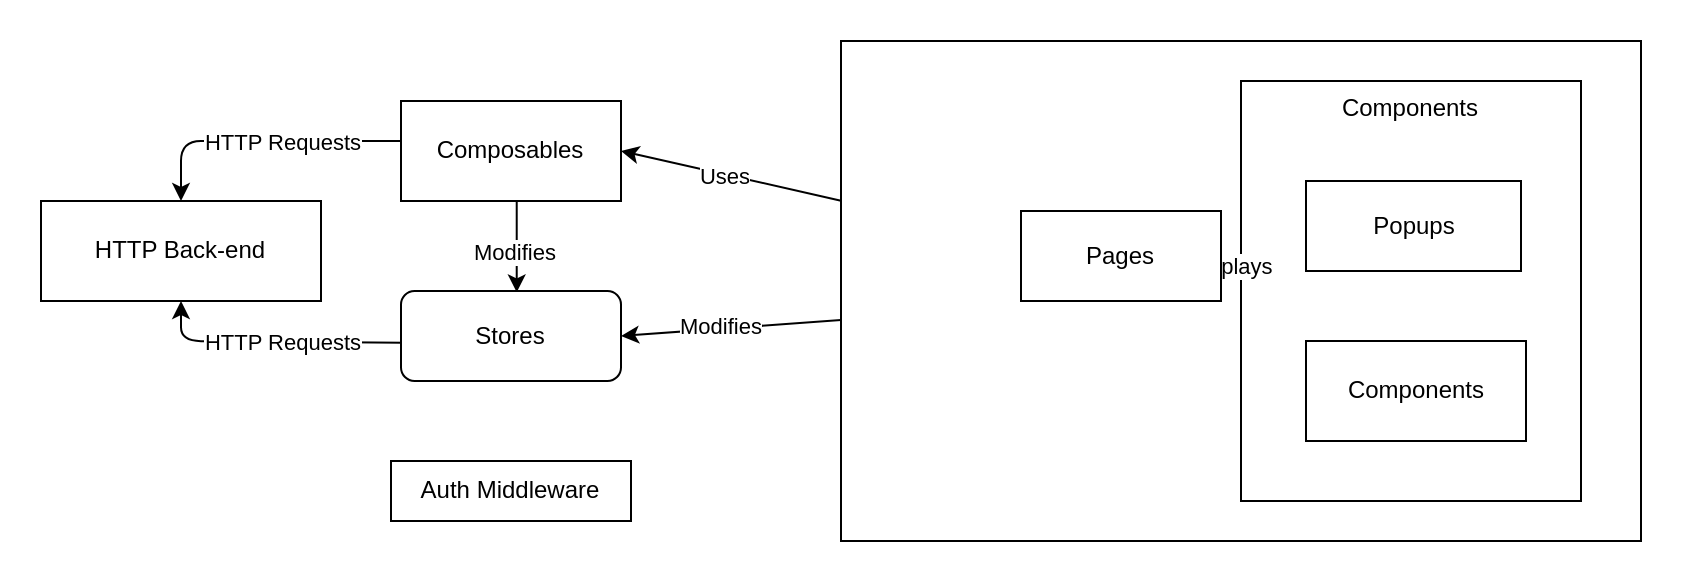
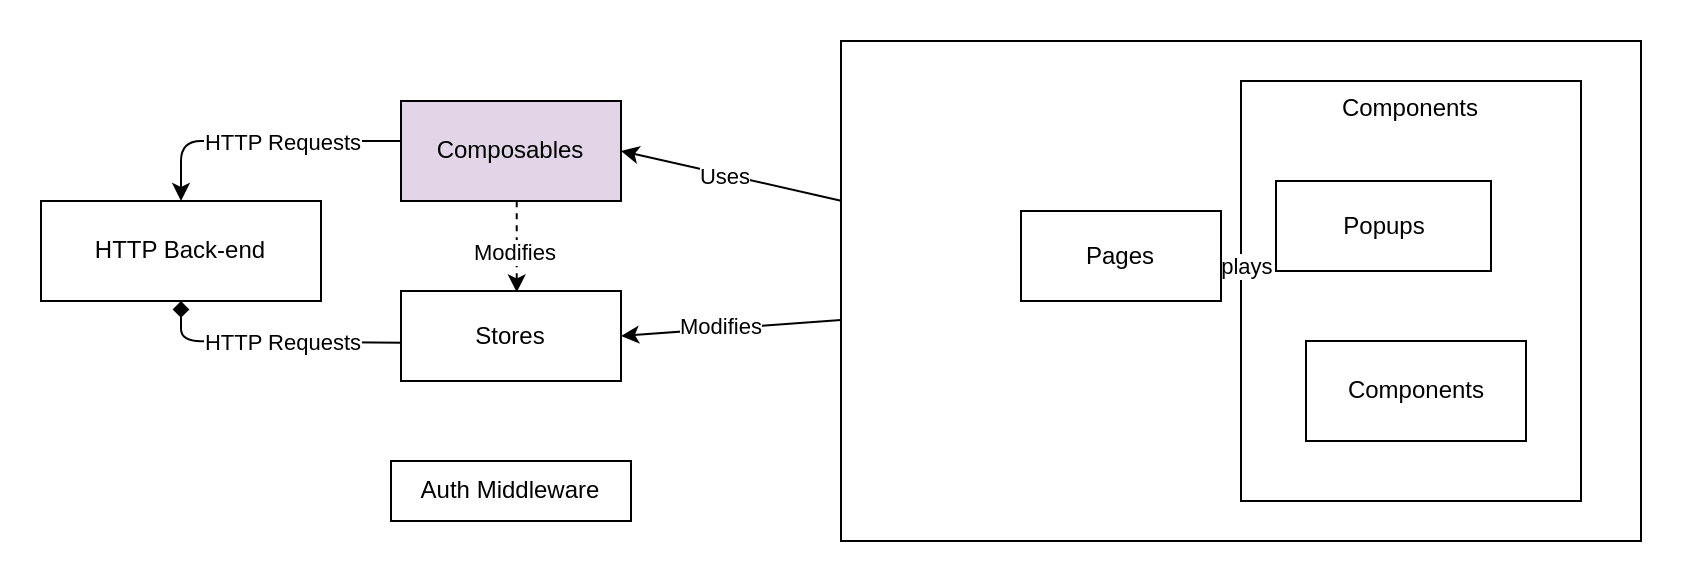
(511, 151) -> (511, 151)
(517, 221) -> (517, 221)
(1414, 226) -> (1384, 226)
(181, 316) -> (181, 317)
(511, 336) -> (511, 336)
